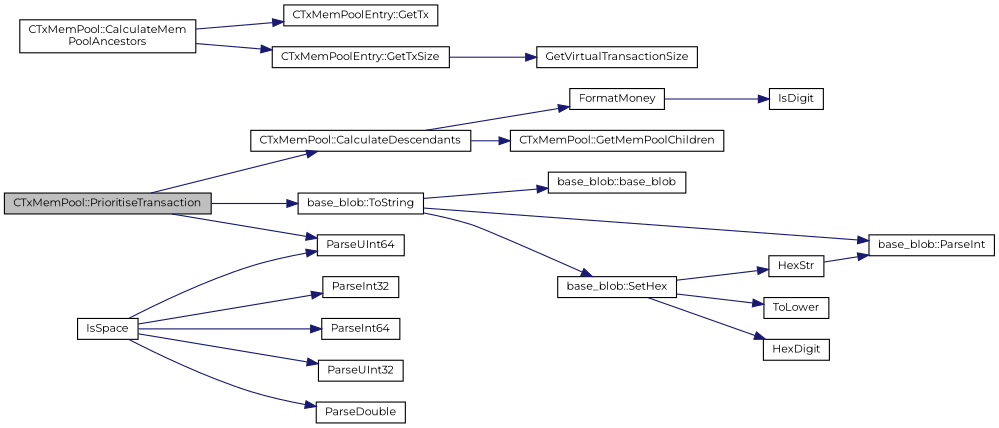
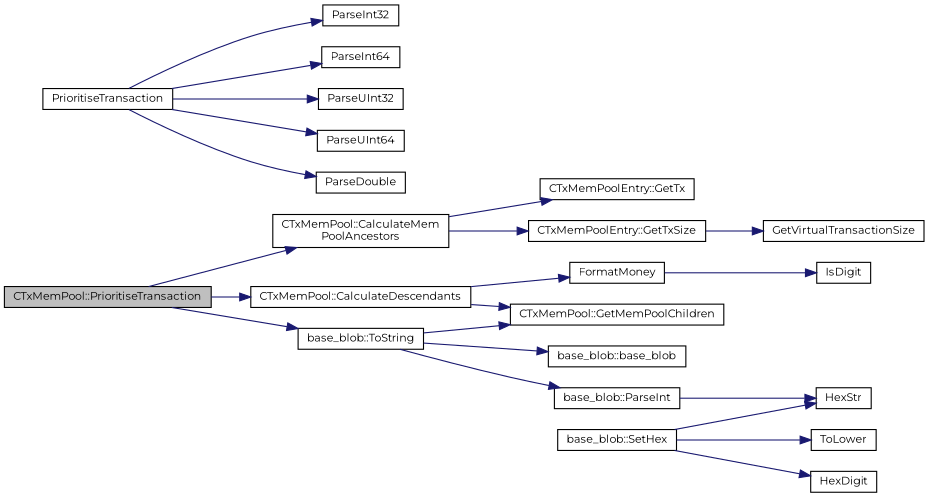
(239, 225) -> (217, 268)
(504, 238) -> (461, 329)
(841, 259) -> (742, 398)
(108, 329) -> (108, 99)
